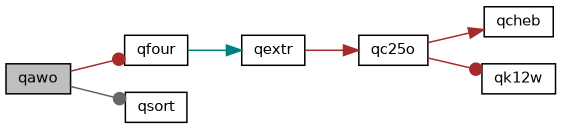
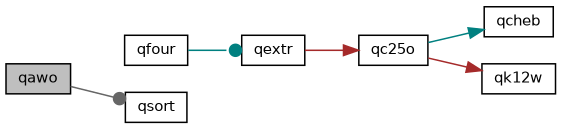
(449, 38) -> (449, 38)
(207, 50) -> (207, 50)
(449, 63) -> (449, 63)
(92, 66) -> none
